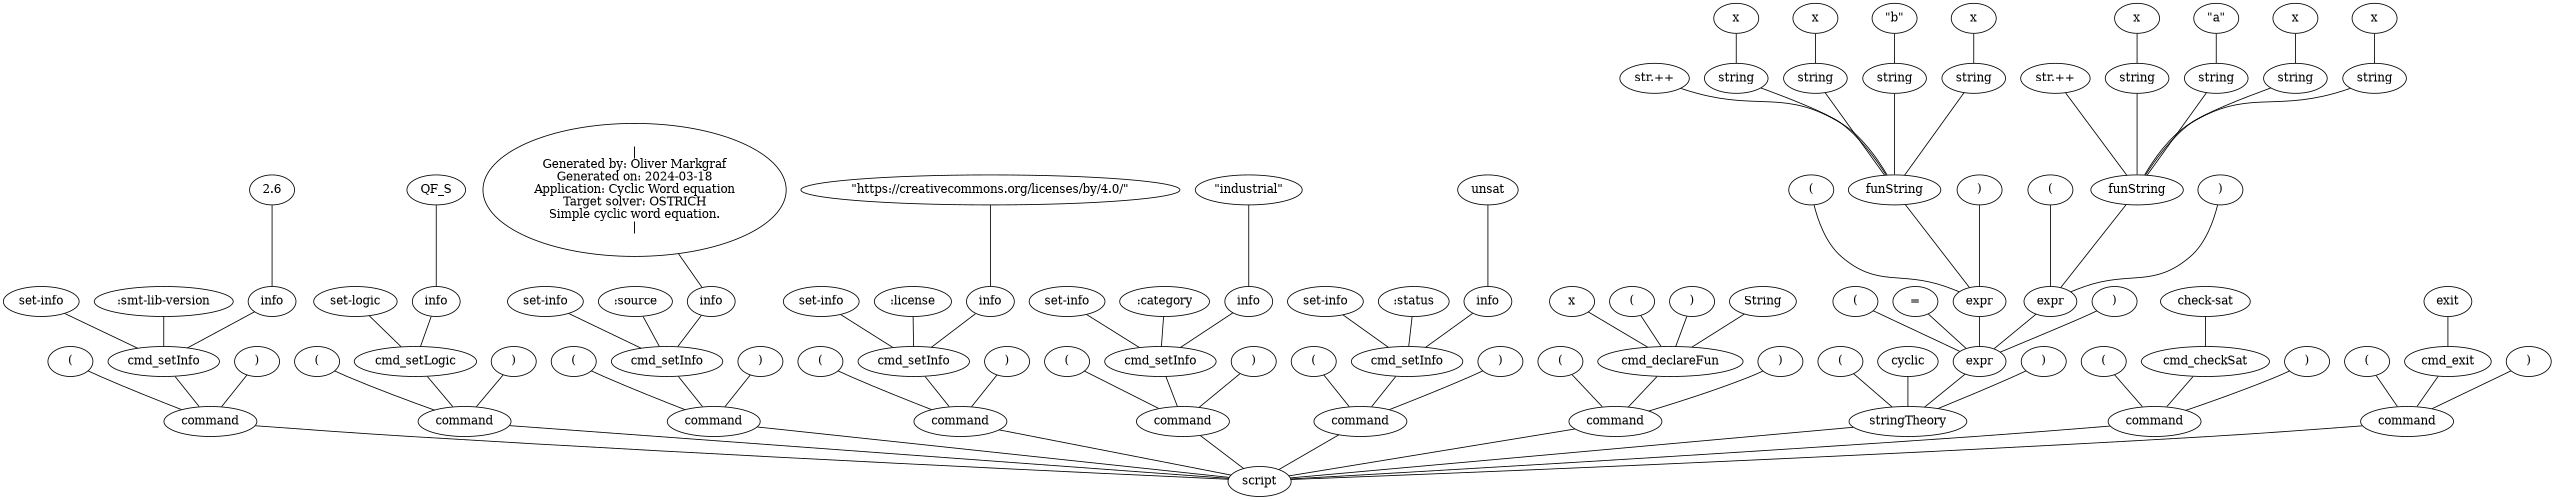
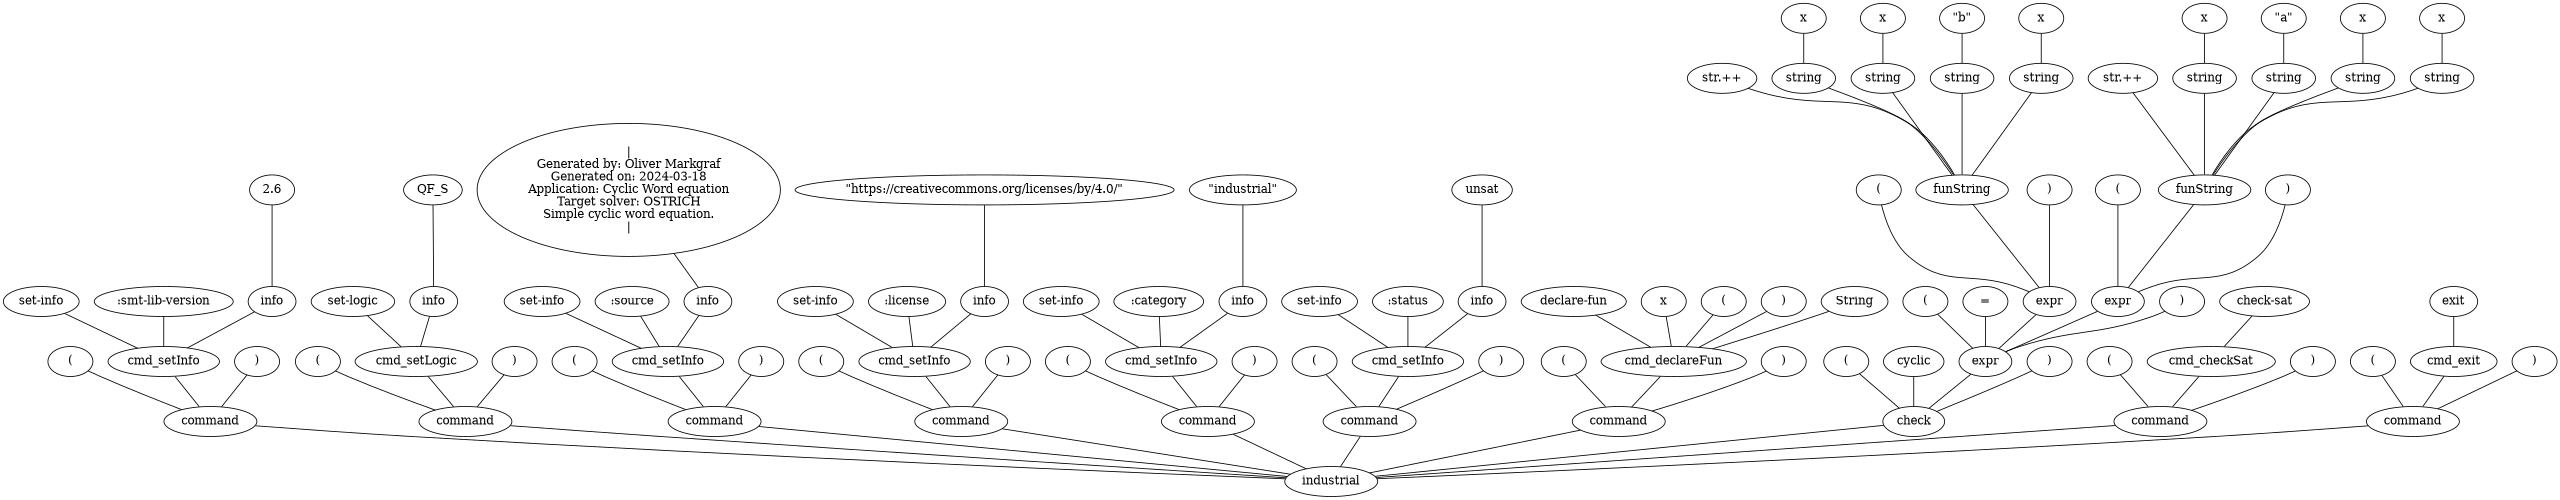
none -> (1574, 302)
(1908, 422) -> (1914, 422)
(1260, 482) -> (1331, 482)
